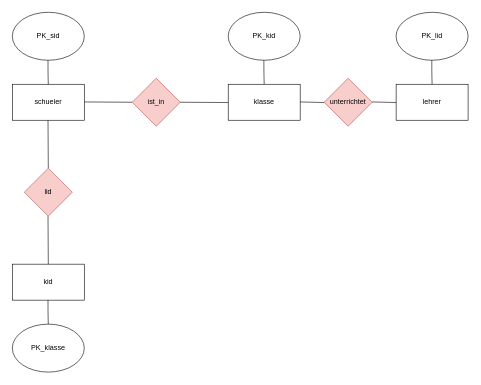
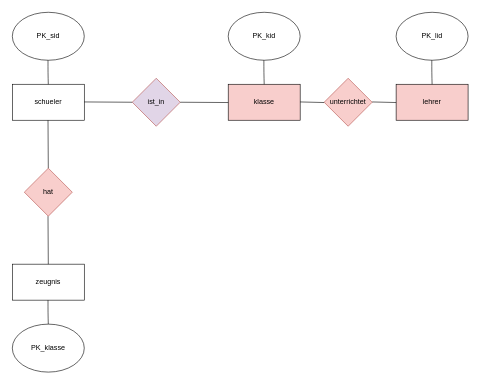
(156, 102) -> (156, 102)
(264, 102) -> (264, 102)
(432, 102) -> (432, 102)
(48, 192) -> (48, 192)
(48, 282) -> (48, 282)
